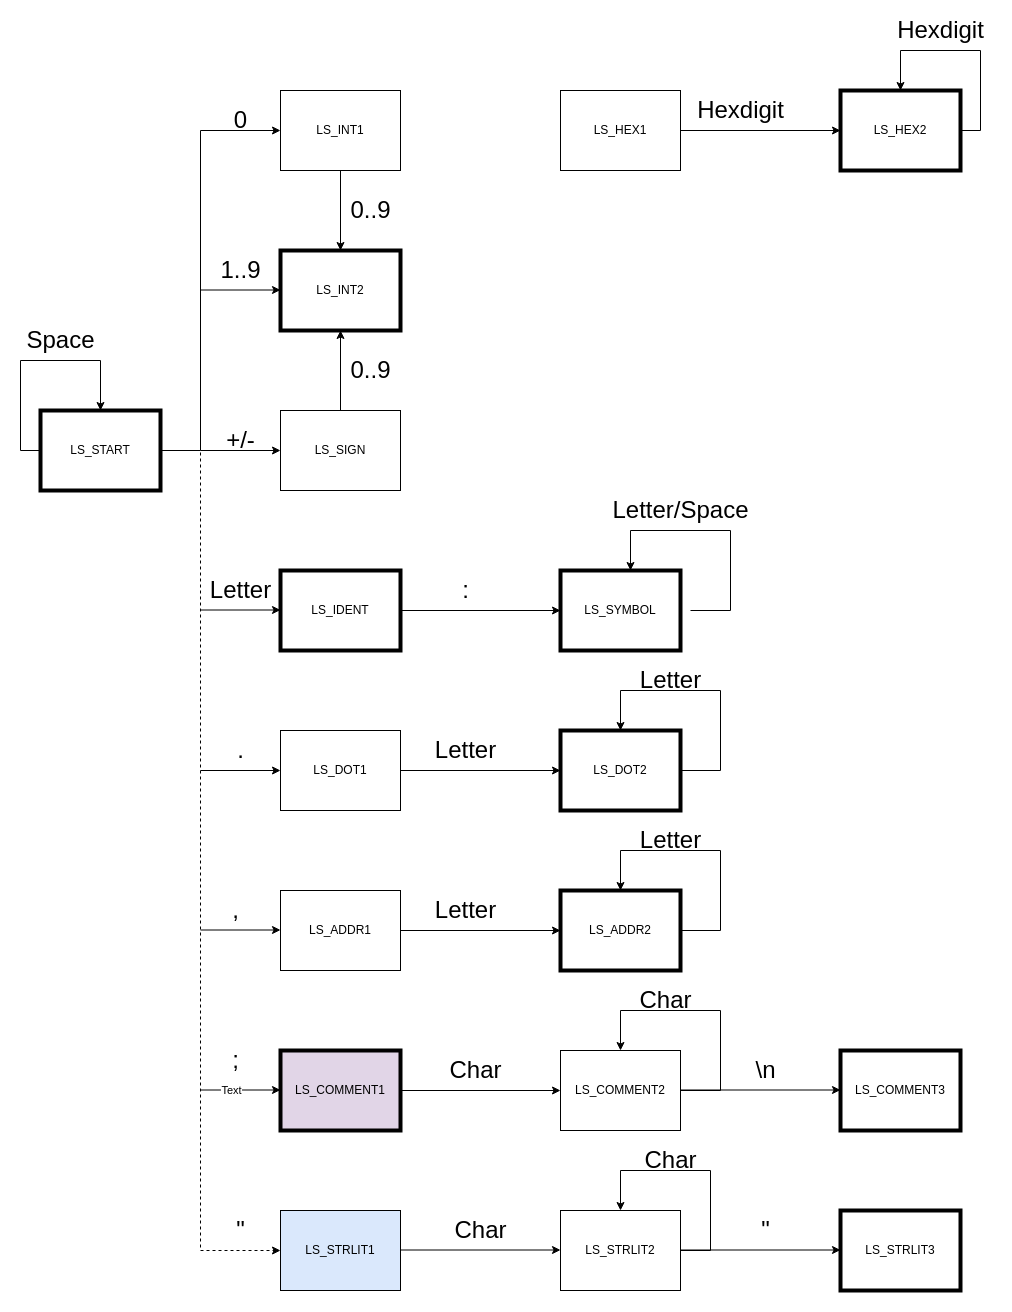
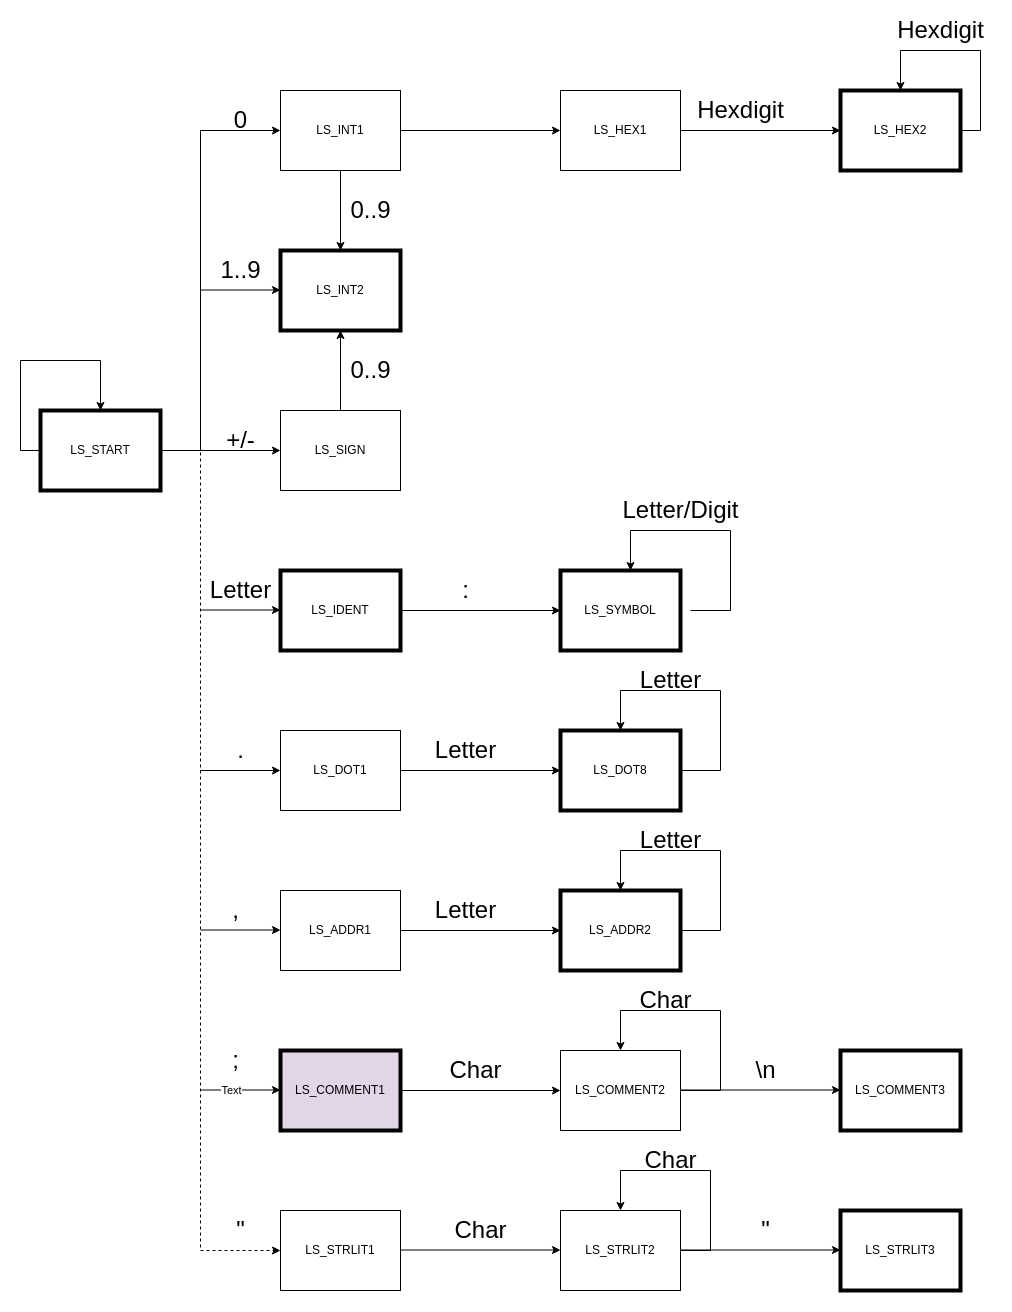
none -> (477, 131)
(61, 341) -> none
(681, 511) -> (681, 511)
(621, 771) -> (621, 771)
(341, 1251) -> (341, 1251)
